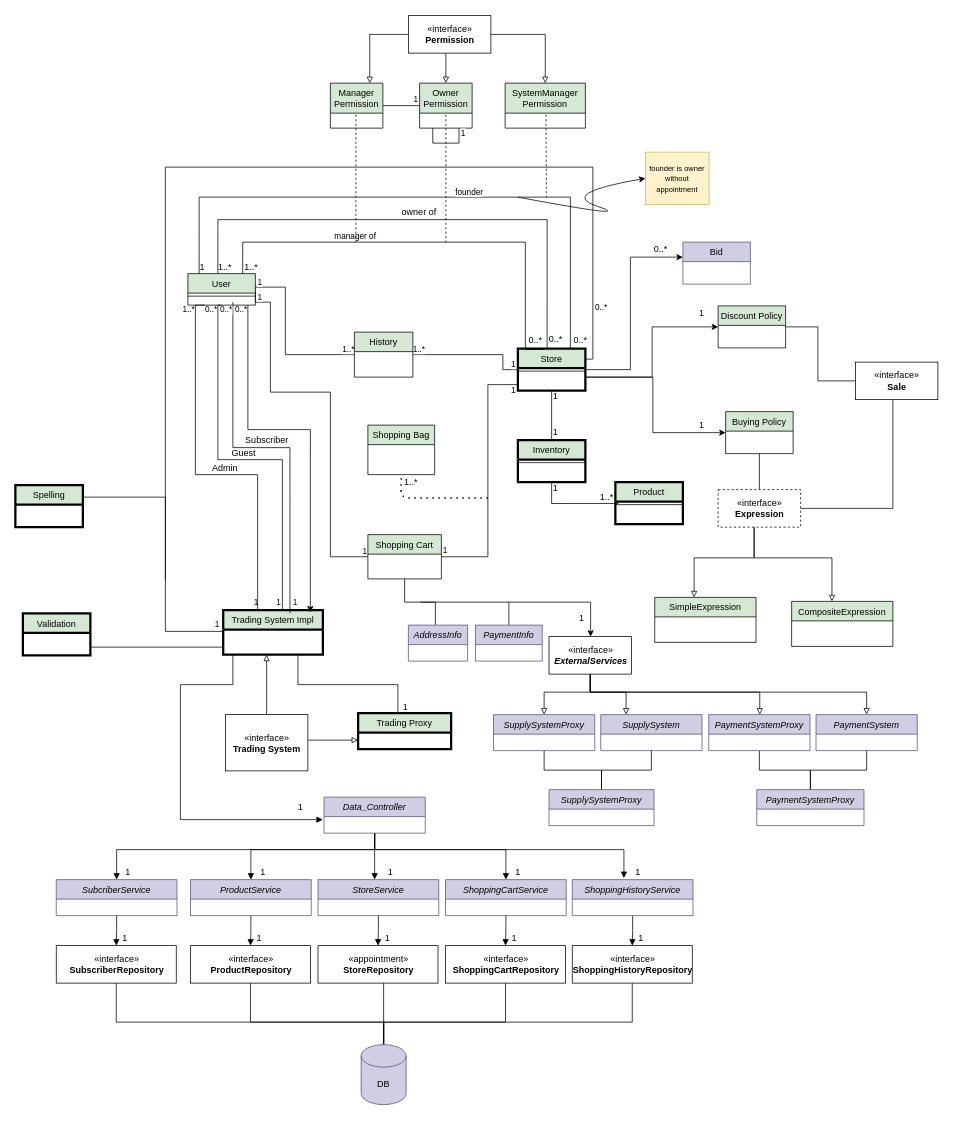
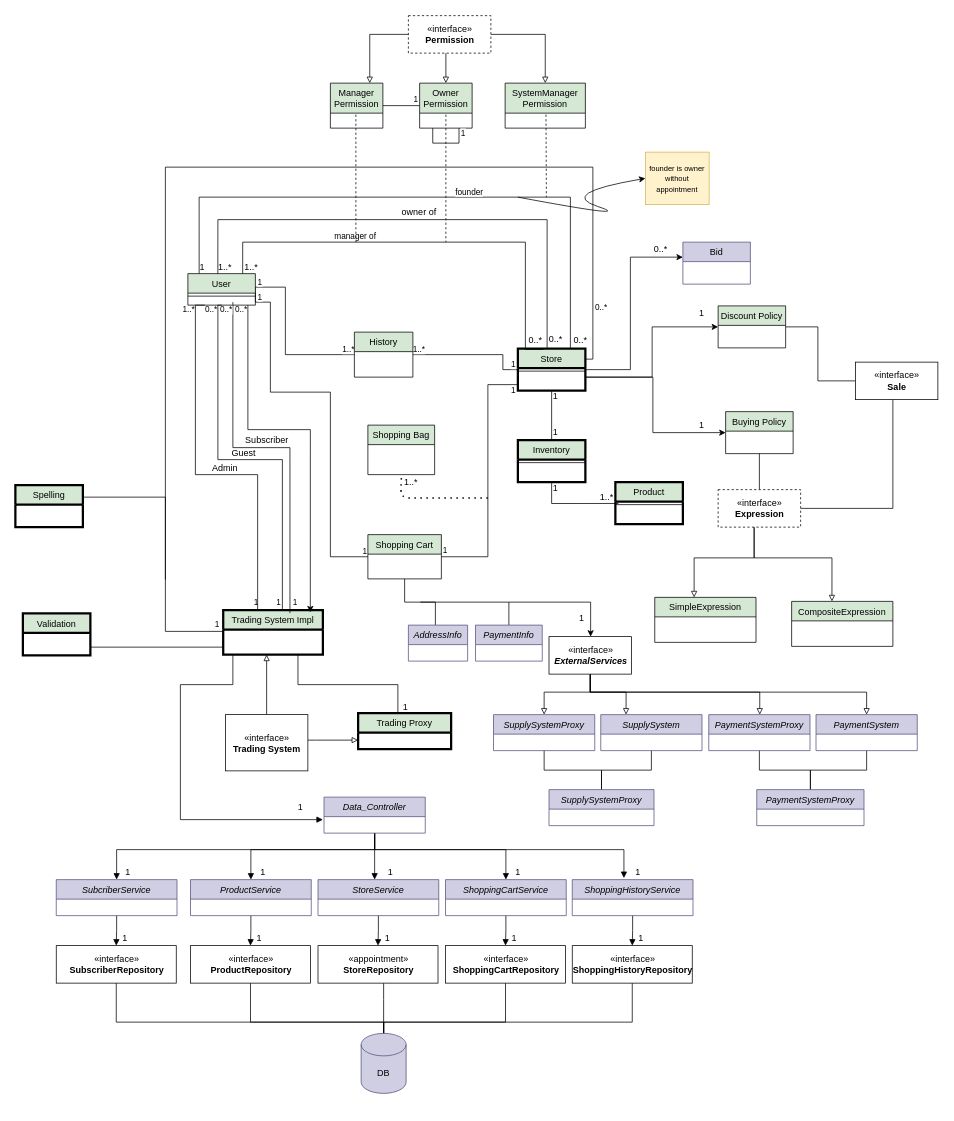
(450, 34) -> (450, 34)
(384, 1074) -> (384, 1063)
